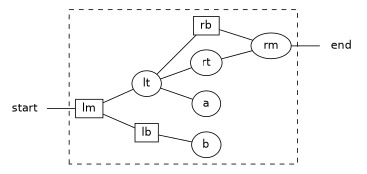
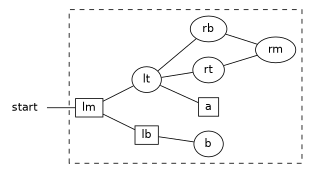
(206, 26) -> (209, 29)
(342, 46) -> none
(206, 104) -> (209, 107)
